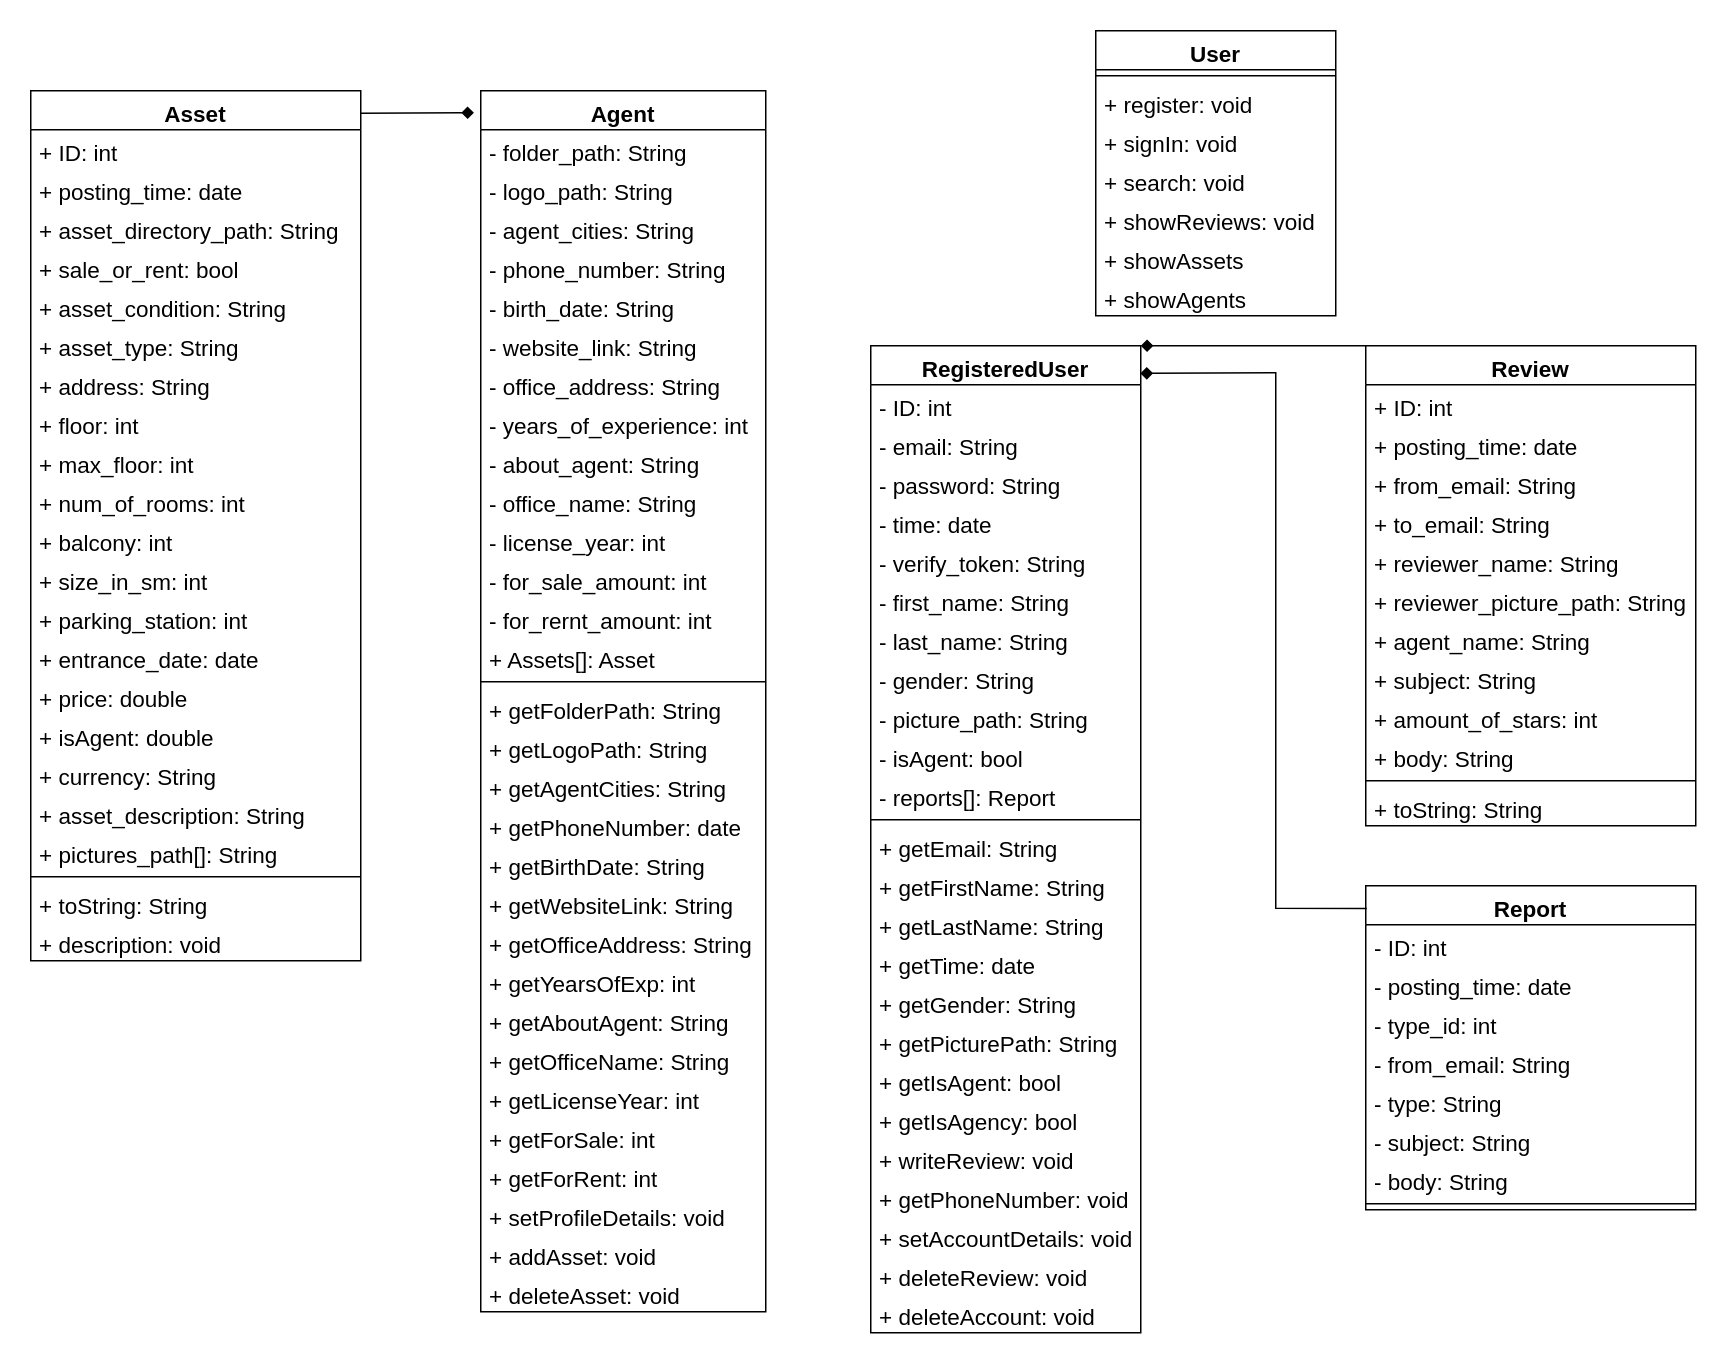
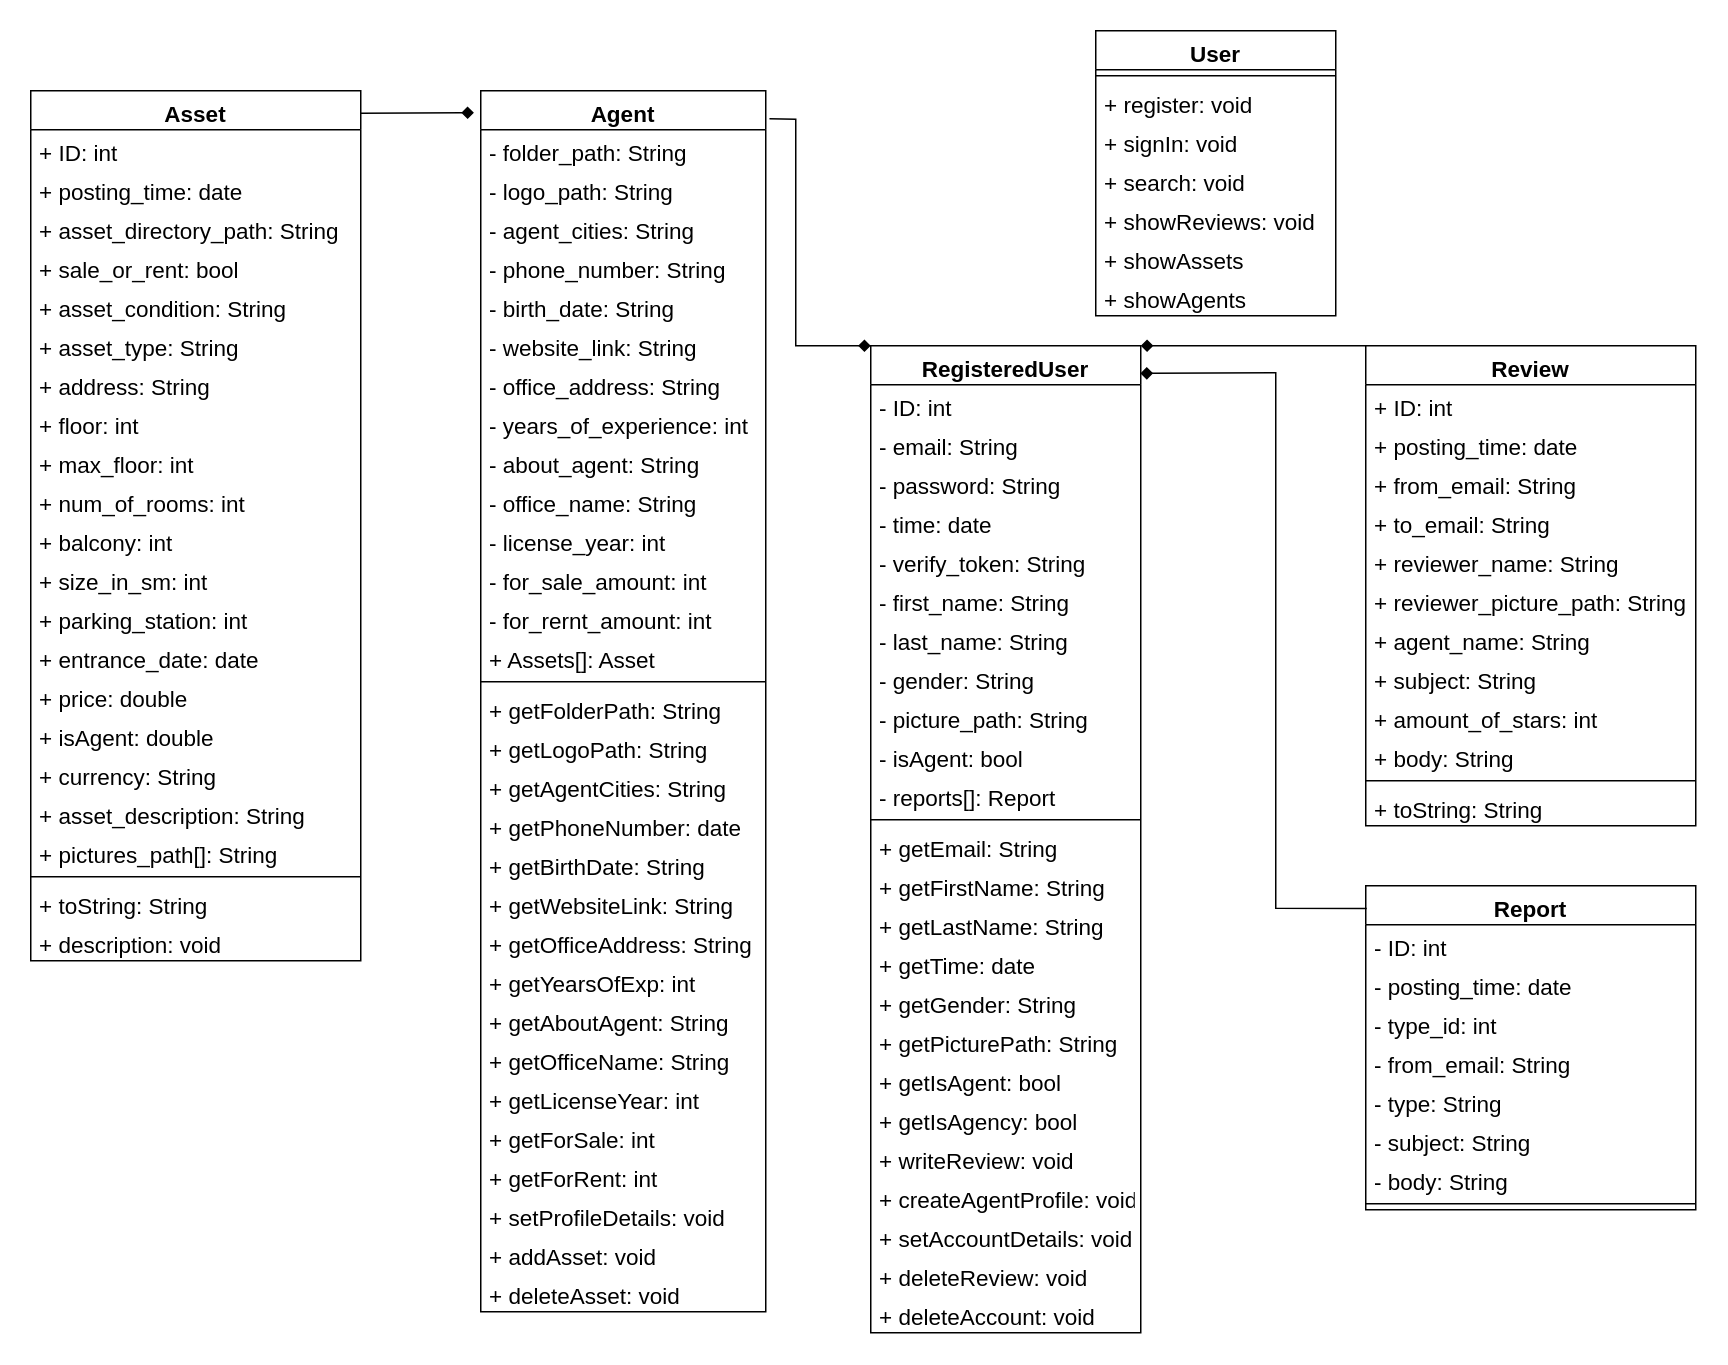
none -> (796, 251)
(1006, 1200) -> (1025, 1200)
